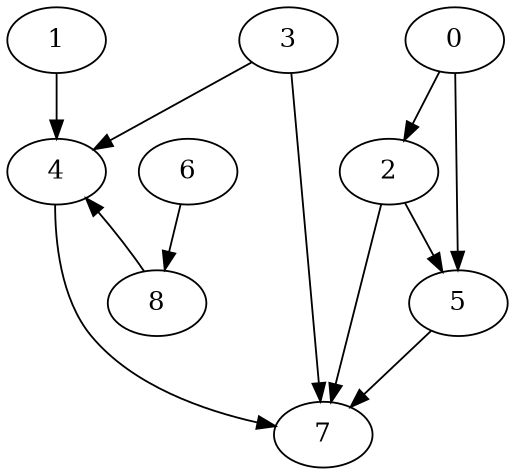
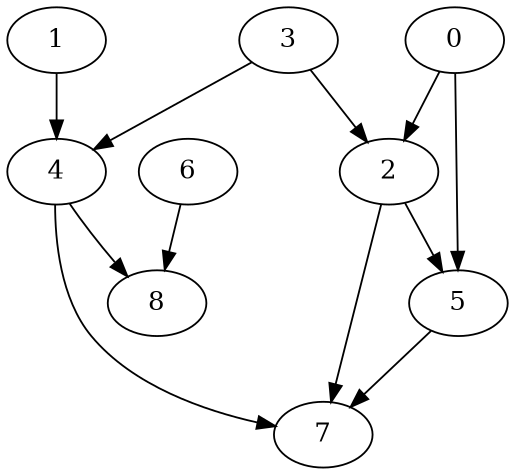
(305, 228) -> (333, 99)
(122, 241) -> (92, 234)
